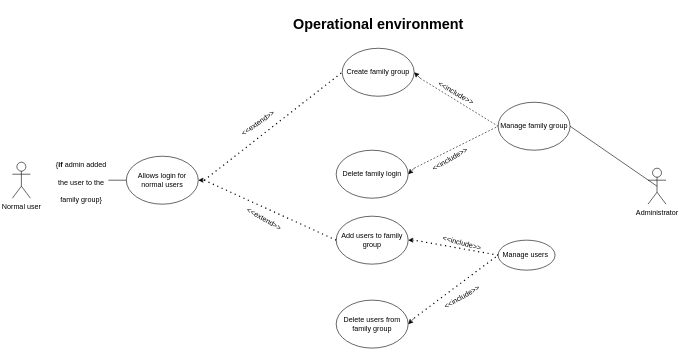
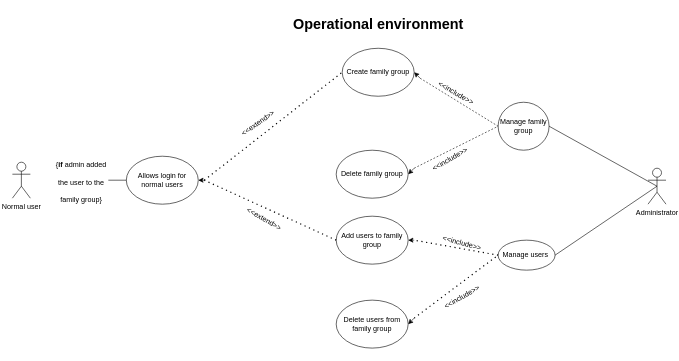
(534, 126) -> (524, 126)
(372, 174) -> (372, 174)
none -> (605, 222)
